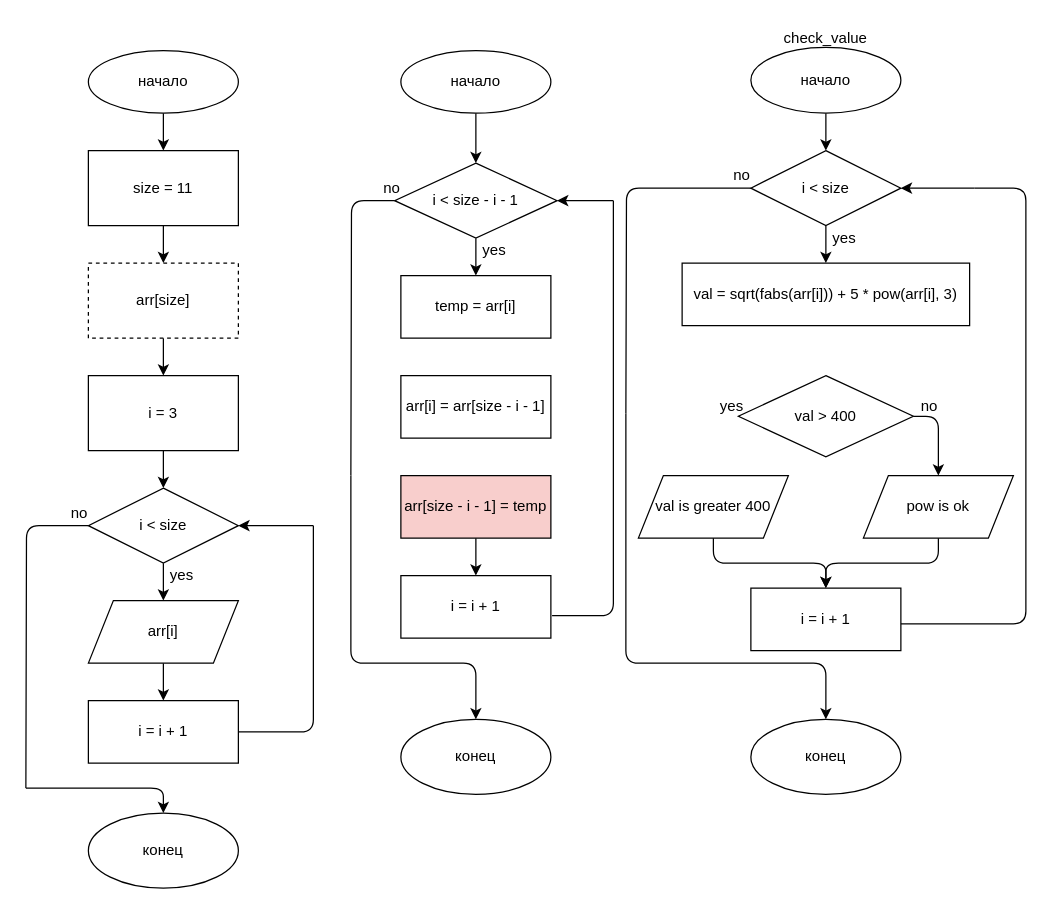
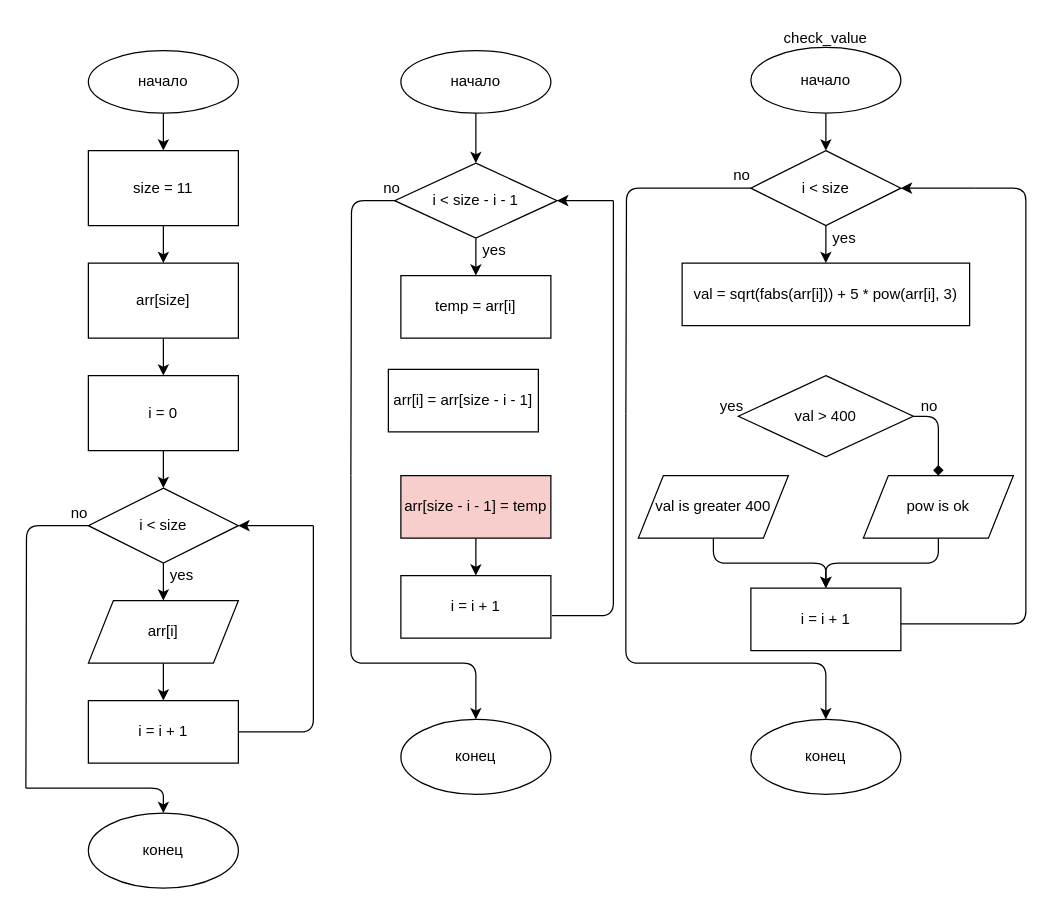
(163, 301) -> (163, 301)
(476, 407) -> (463, 401)
(163, 413) -> (163, 413)
(938, 466) -> (938, 465)
